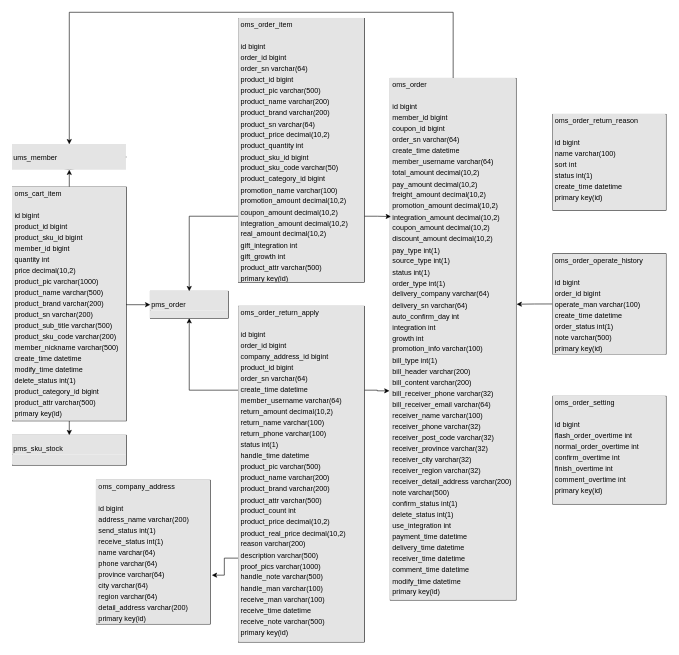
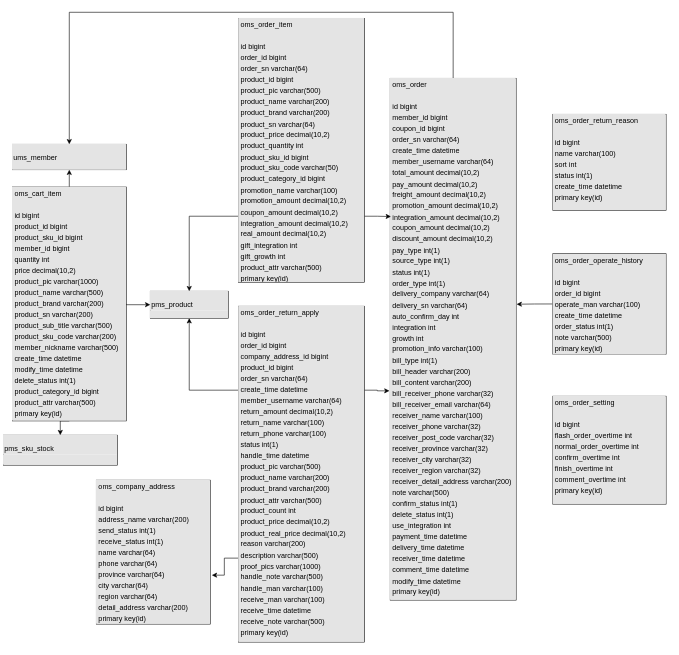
(69, 157) -> (69, 157)
(168, 296) -> (172, 296)
(69, 450) -> (60, 450)
